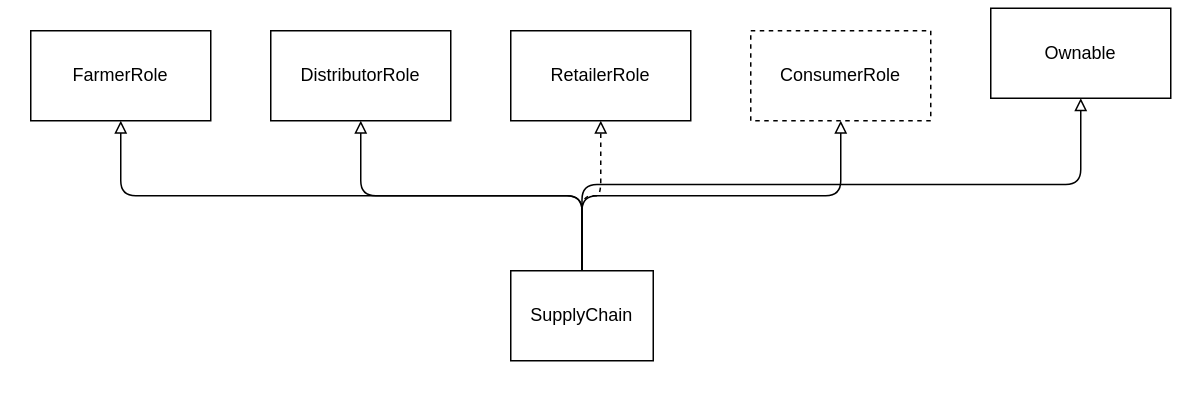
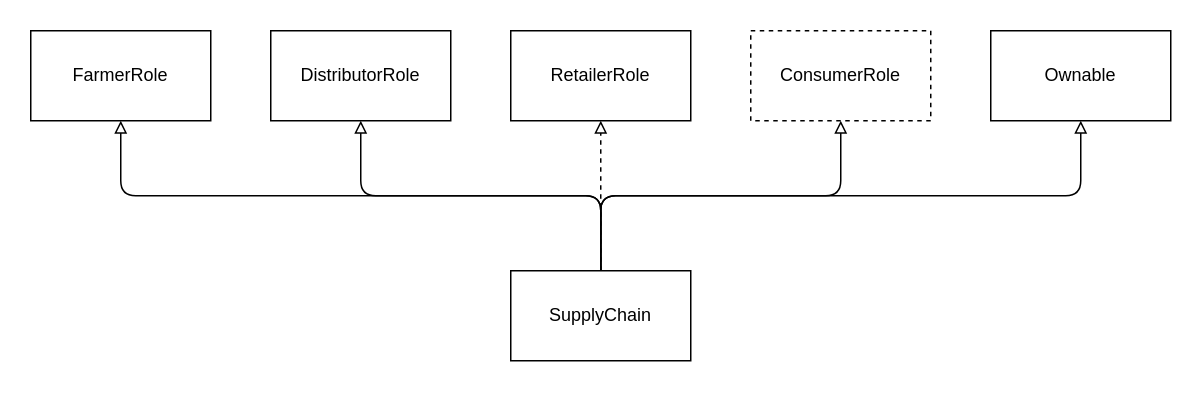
(1081, 53) -> (1081, 76)
(582, 316) -> (601, 316)
